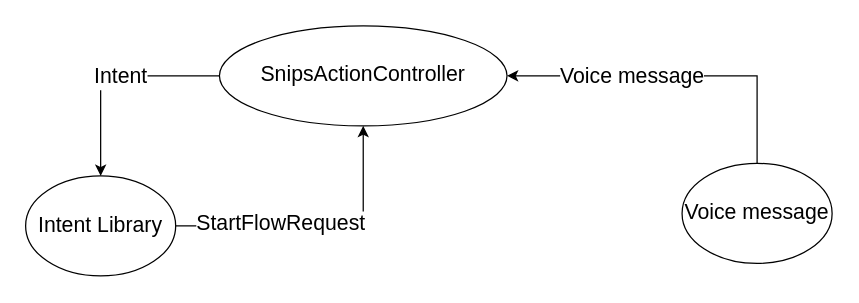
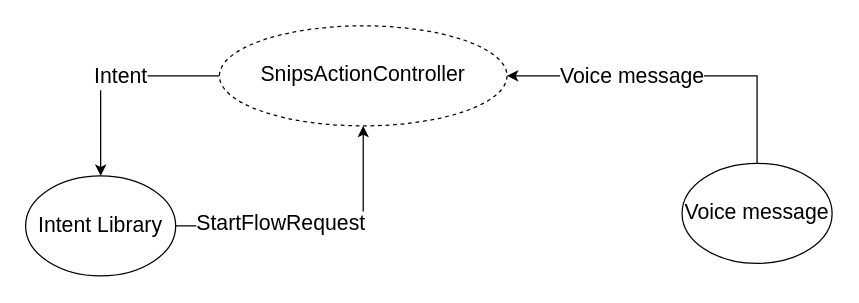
(363, 76) -> (363, 76)
